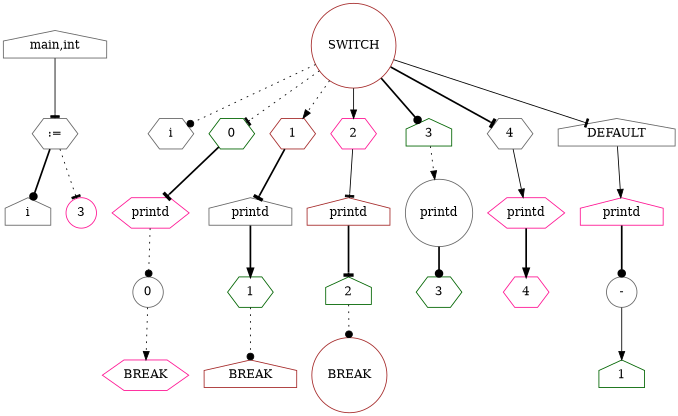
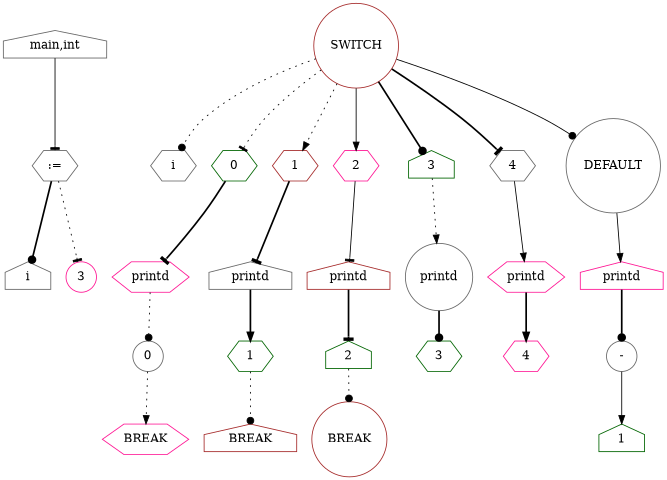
(489, 91) -> (485, 92)
(617, 134) -> (613, 166)
